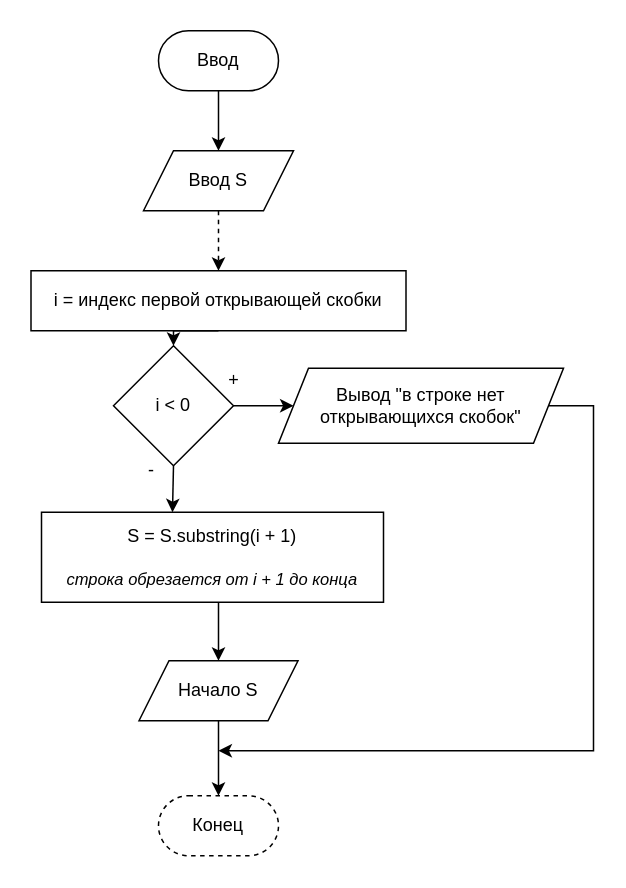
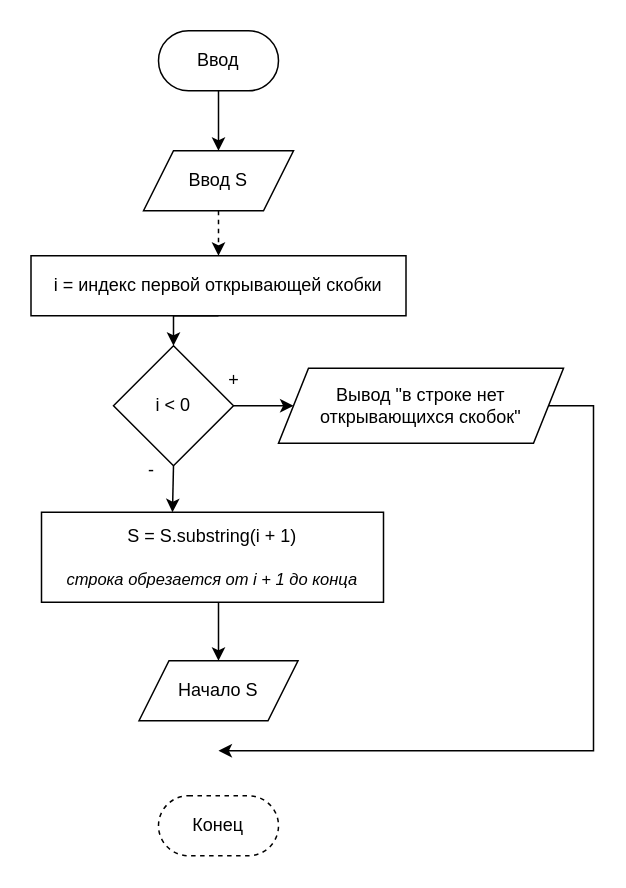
(218, 301) -> (218, 286)
(218, 753) -> none
